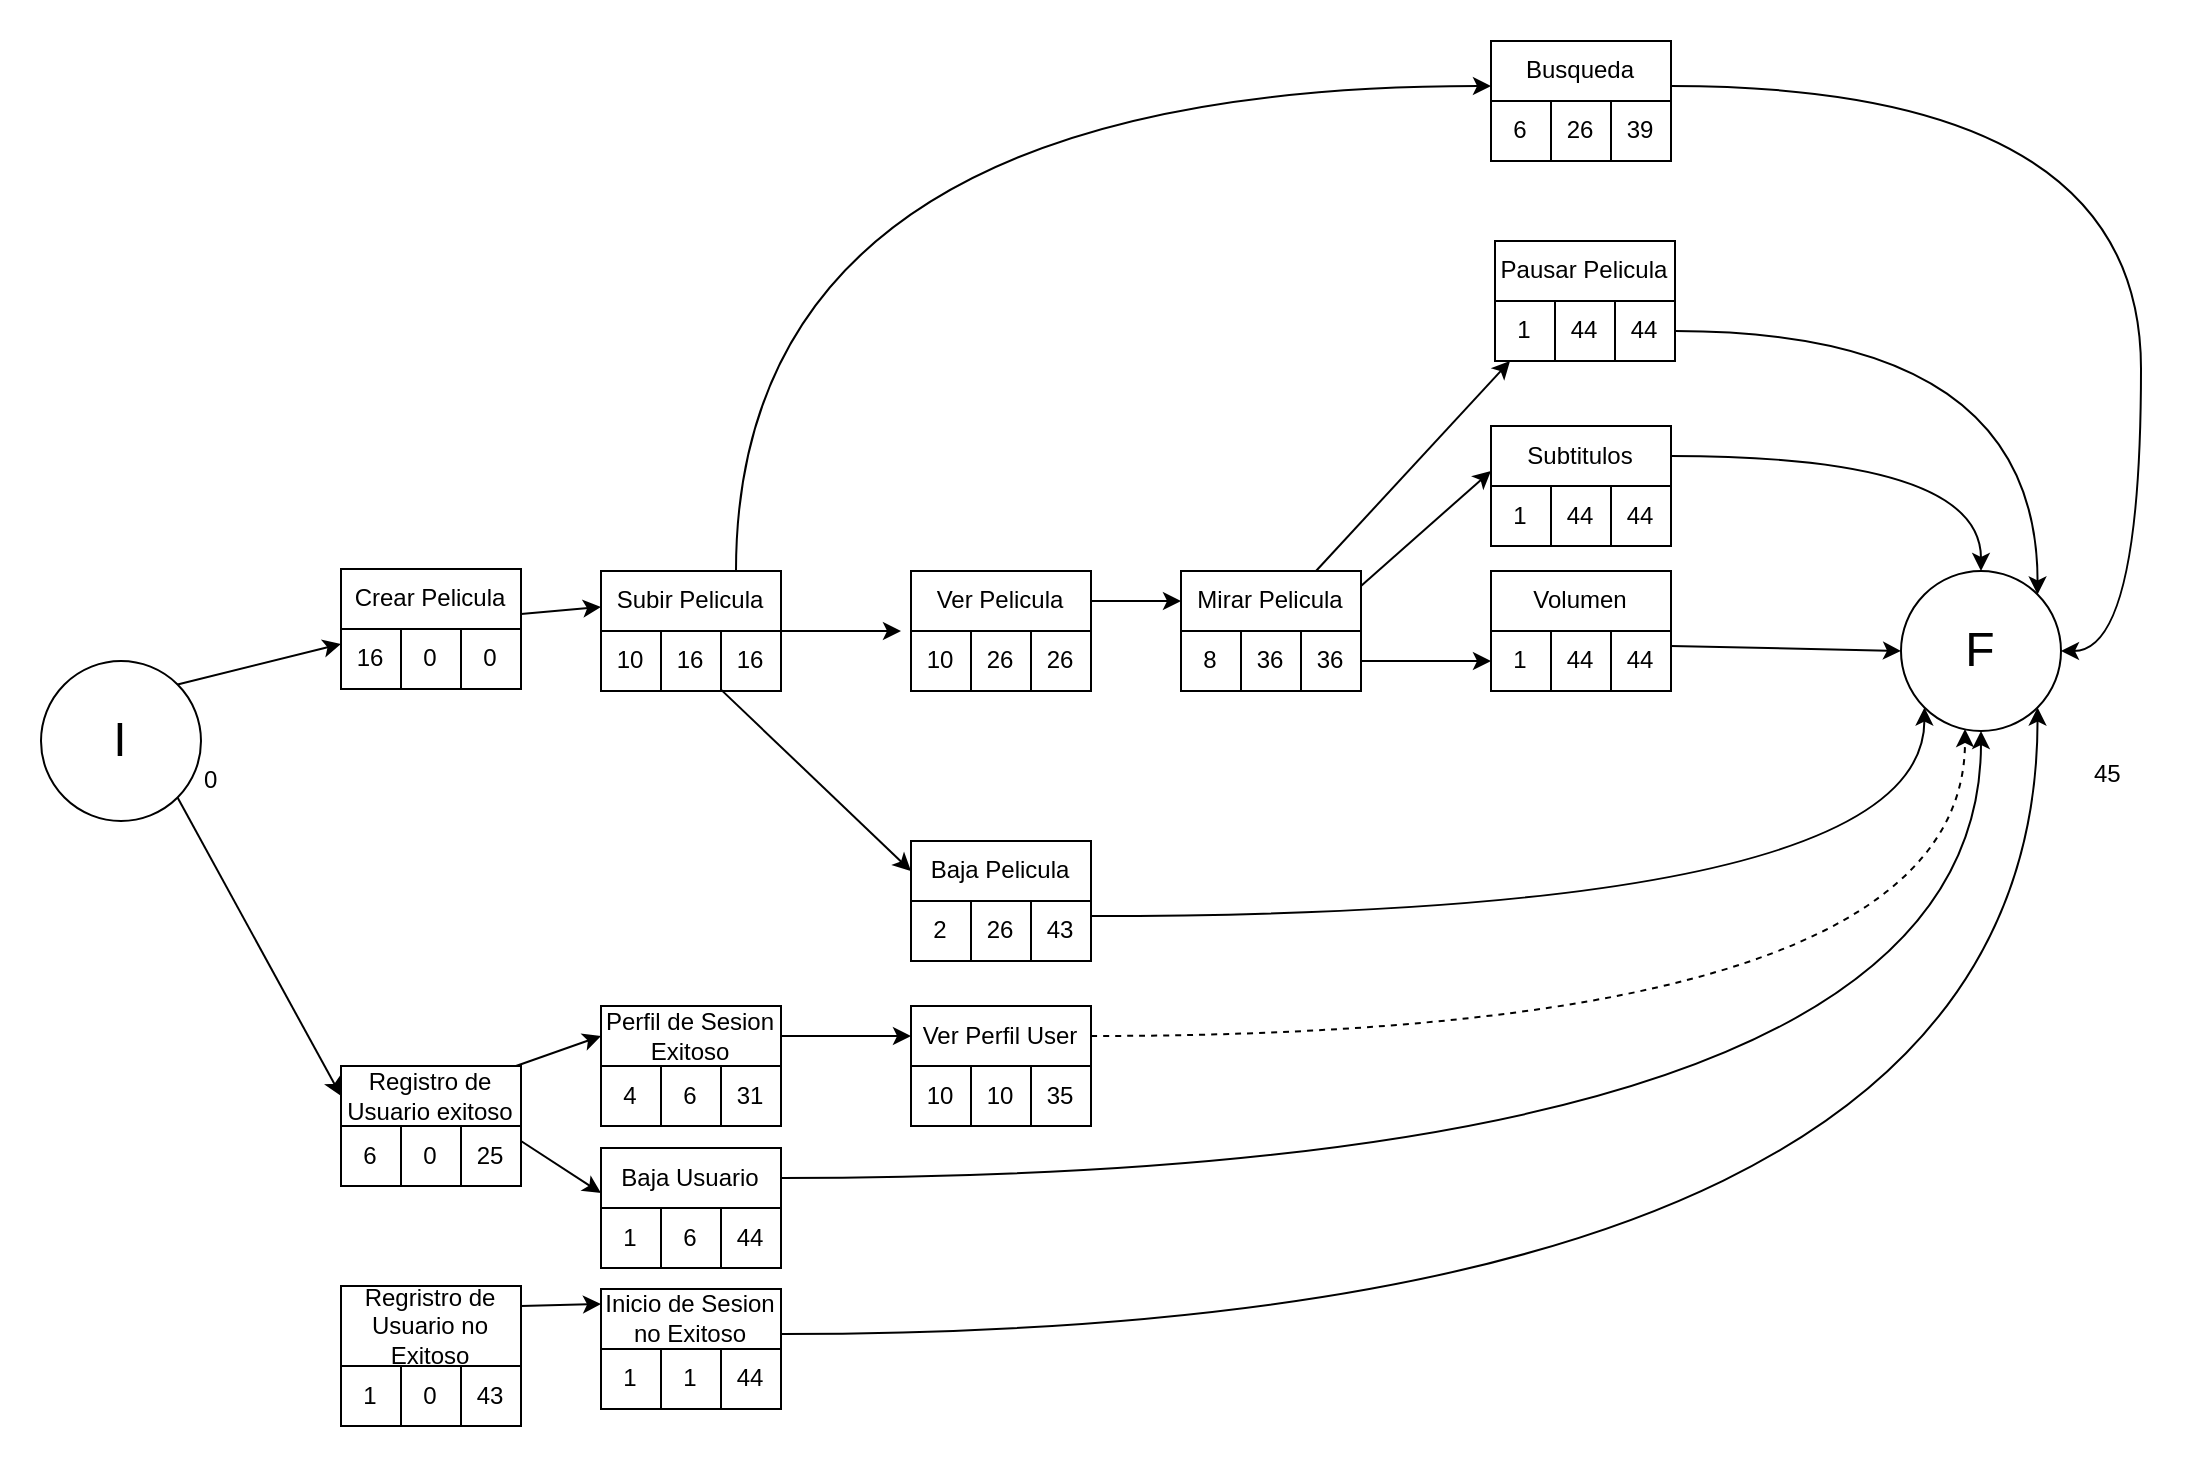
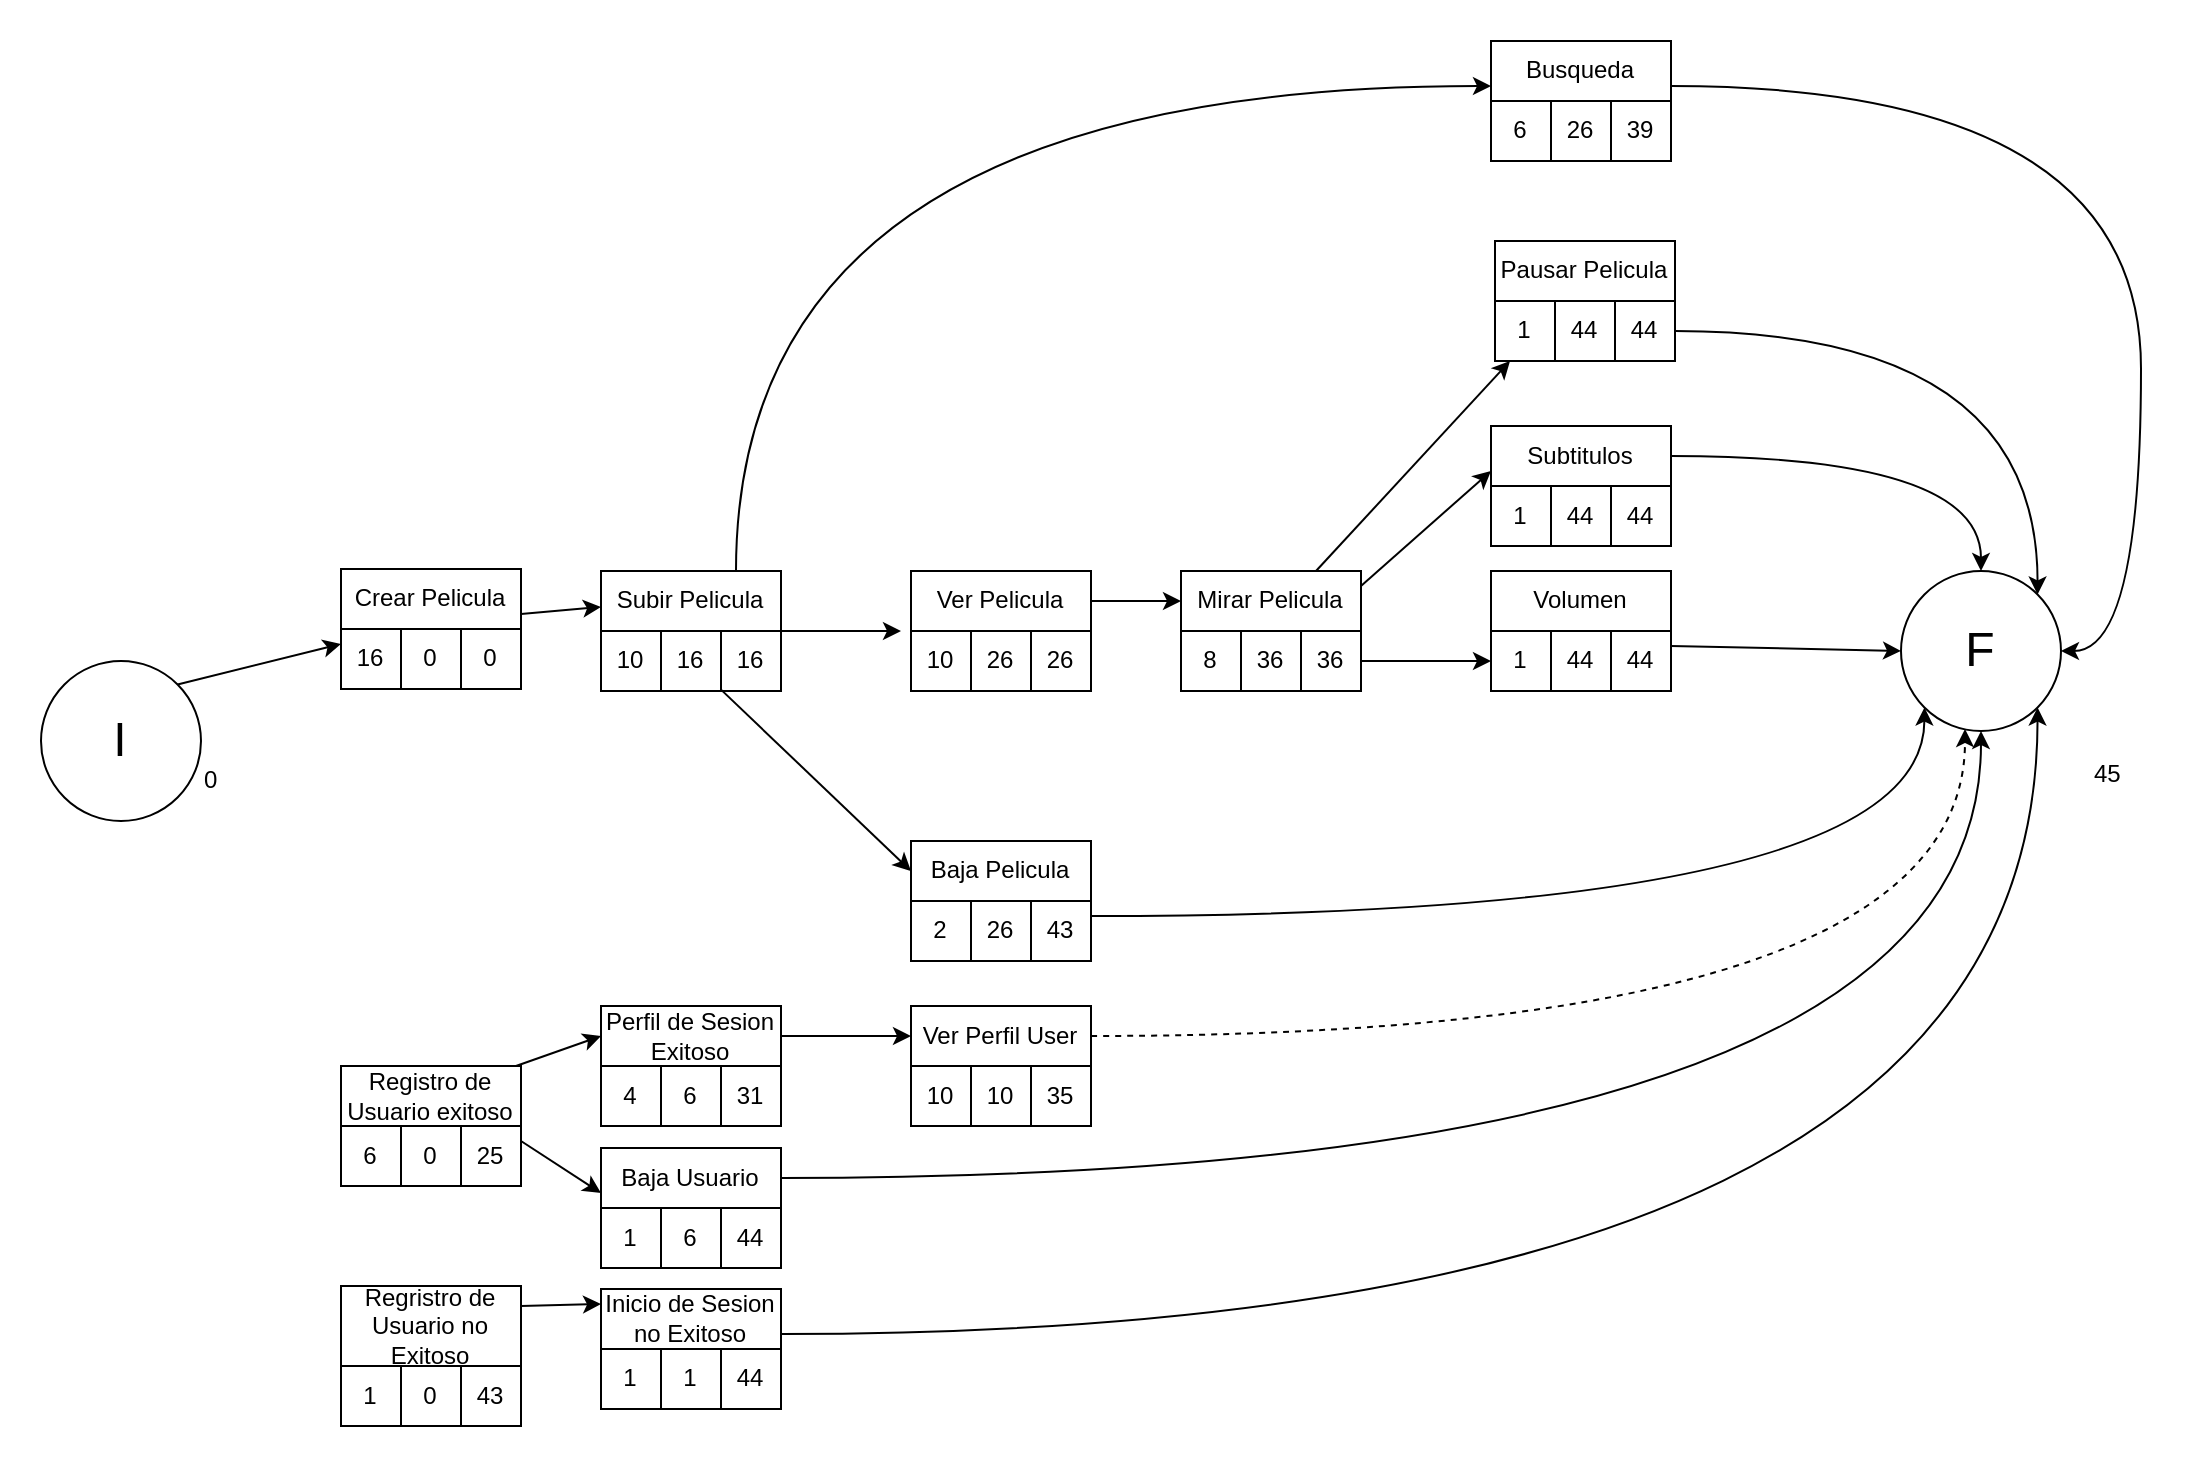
(256, 941) -> none
